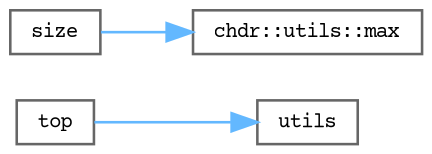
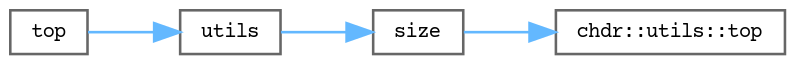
(308, 32) -> (670, 32)
none -> (314, 32)
